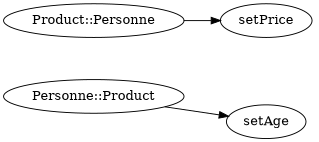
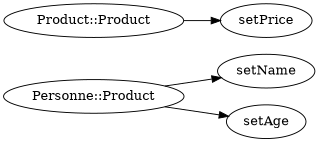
(94, 21) -> (94, 21)
none -> (266, 71)
